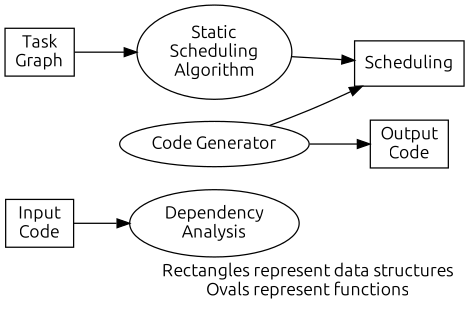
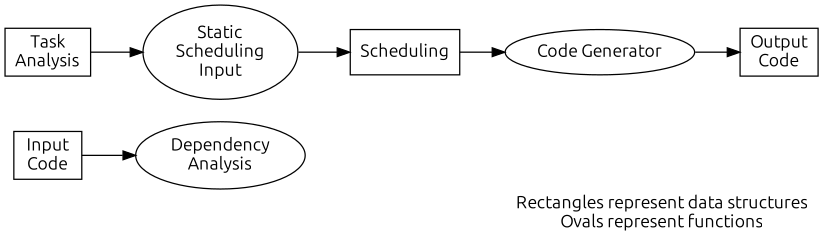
(40, 52) -> (48, 52)
(214, 52) -> (220, 52)
(310, 110) -> (476, 52)
